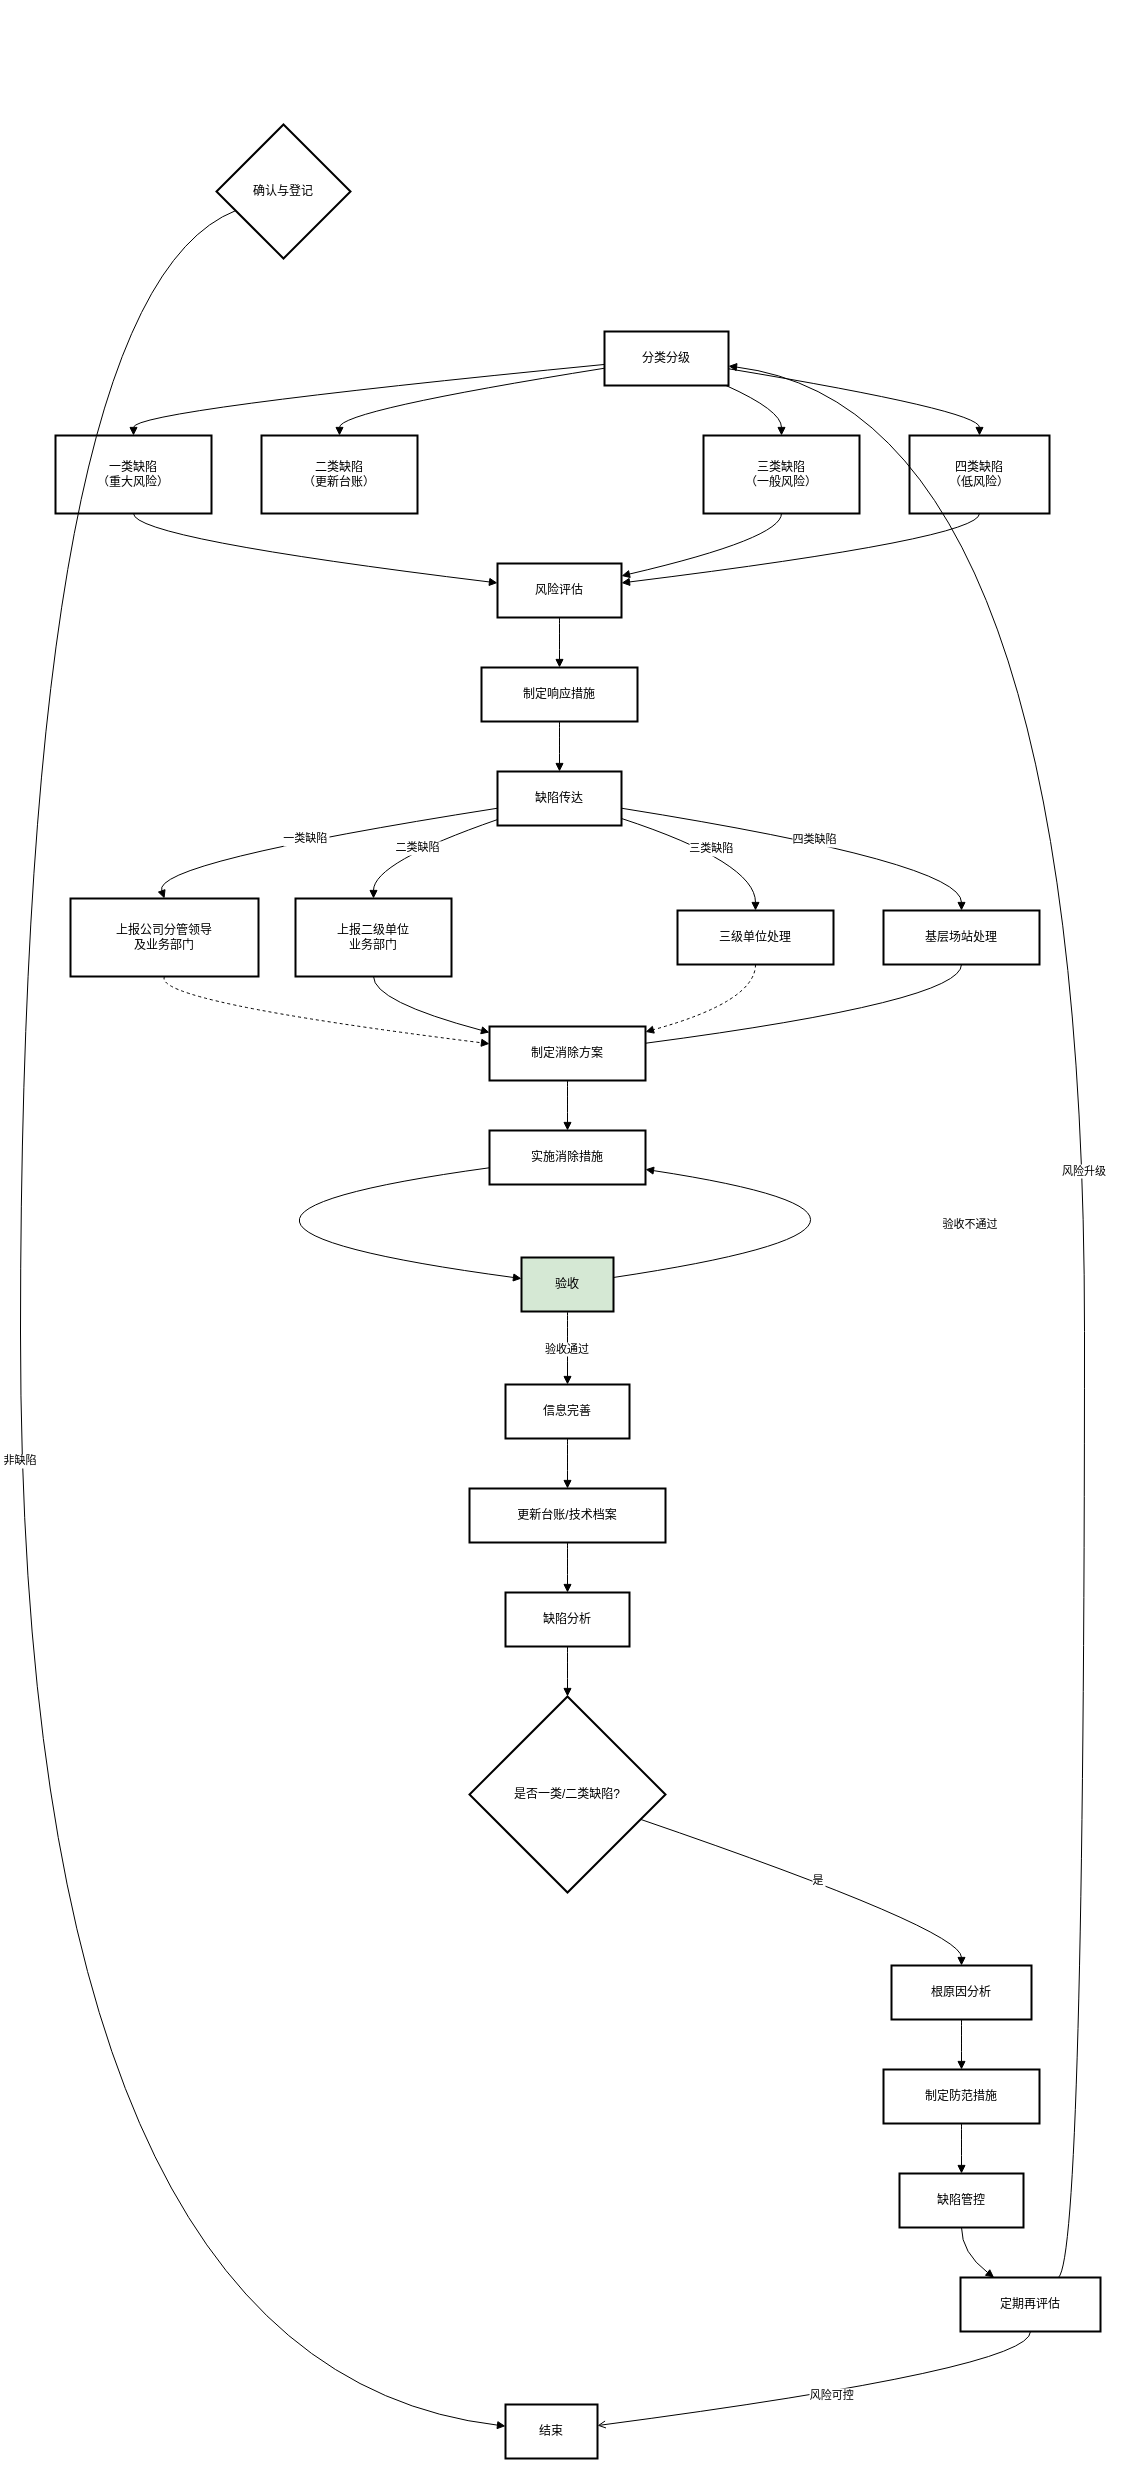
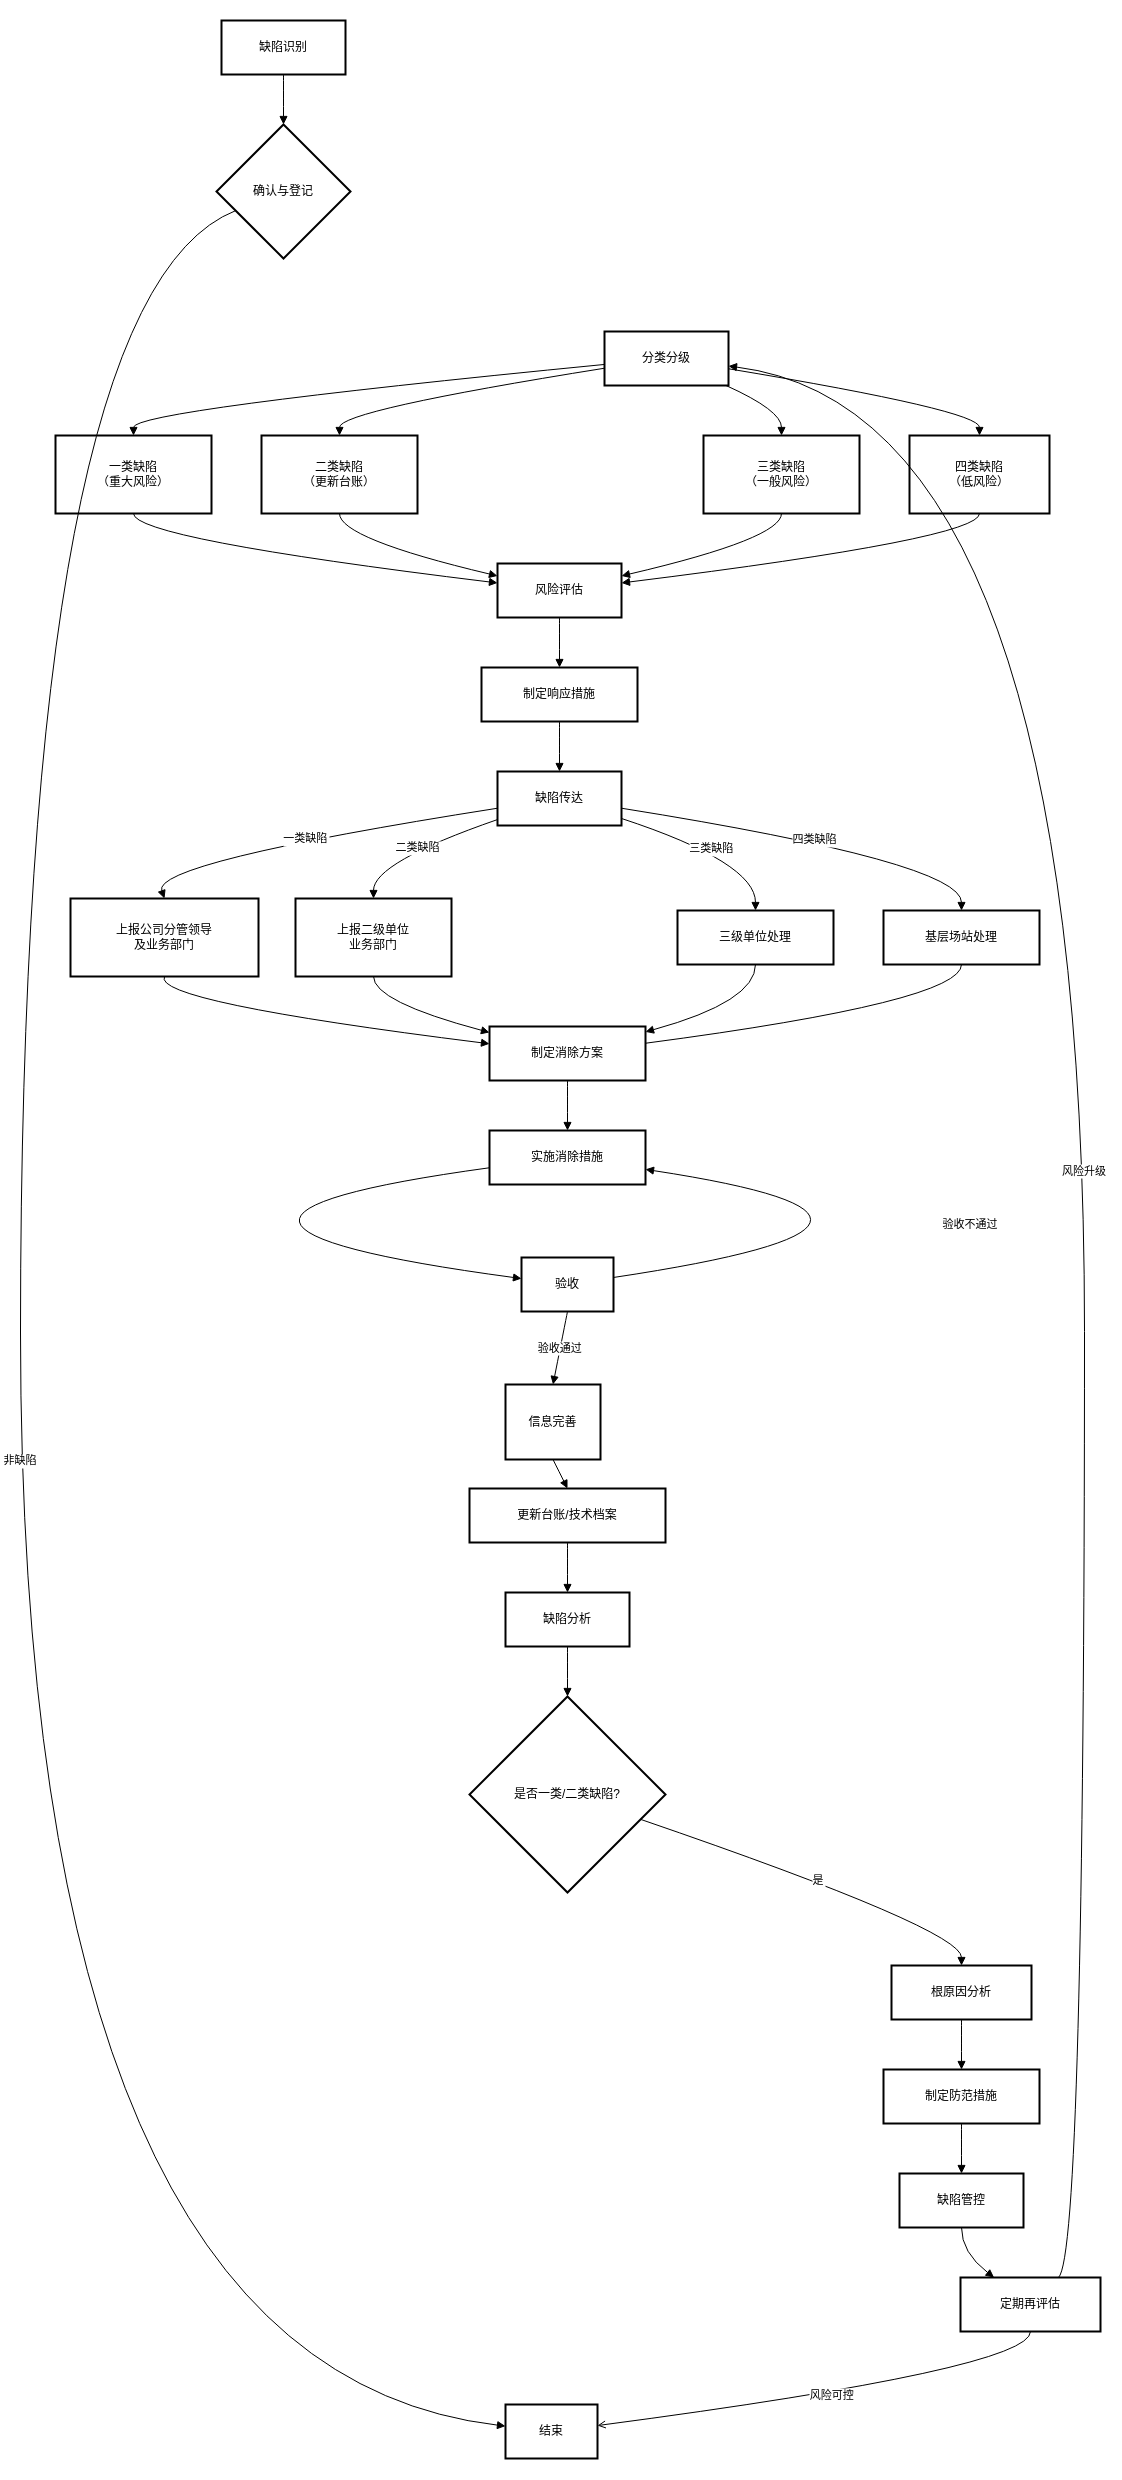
none -> (284, 48)
none -> (284, 96)
none -> (411, 553)
(712, 1009) -> (712, 1009)
(320, 1020) -> (320, 1020)
(568, 1285) -> (568, 1285)
(568, 1412) -> (553, 1422)
